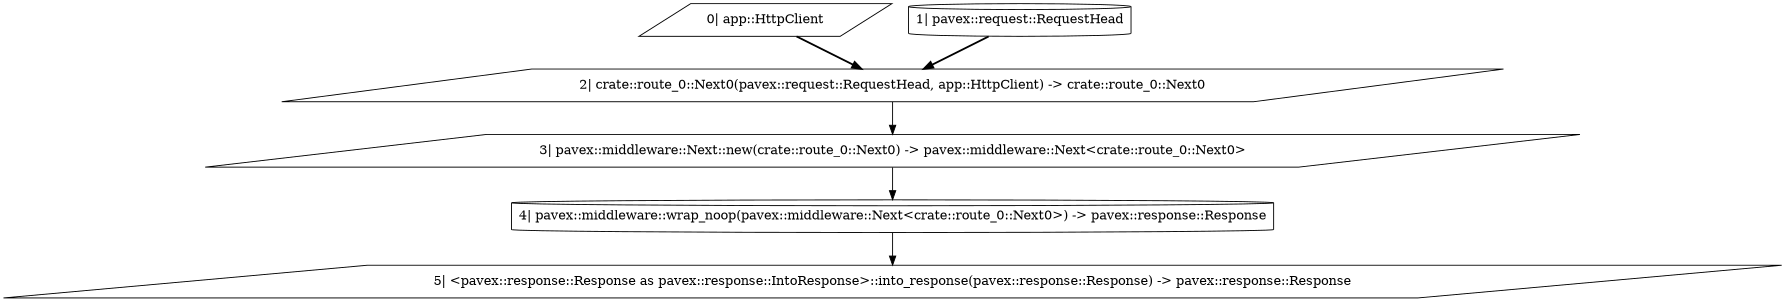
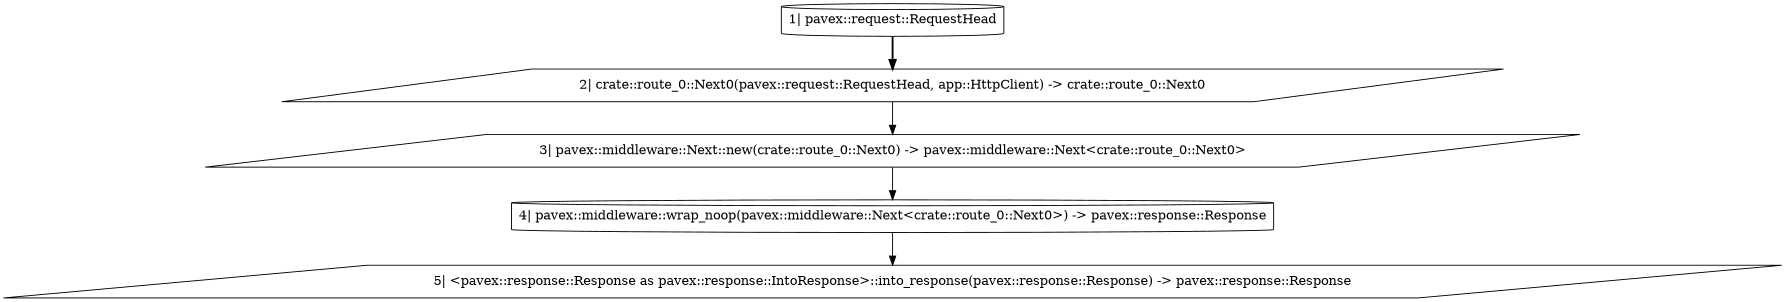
(765, 20) -> none
